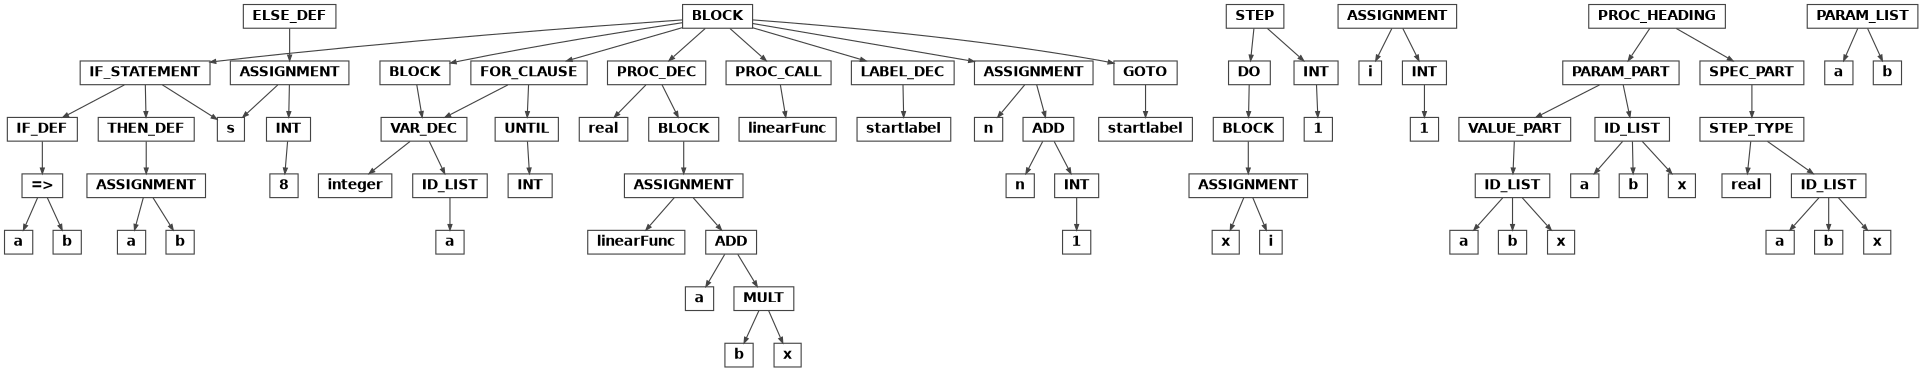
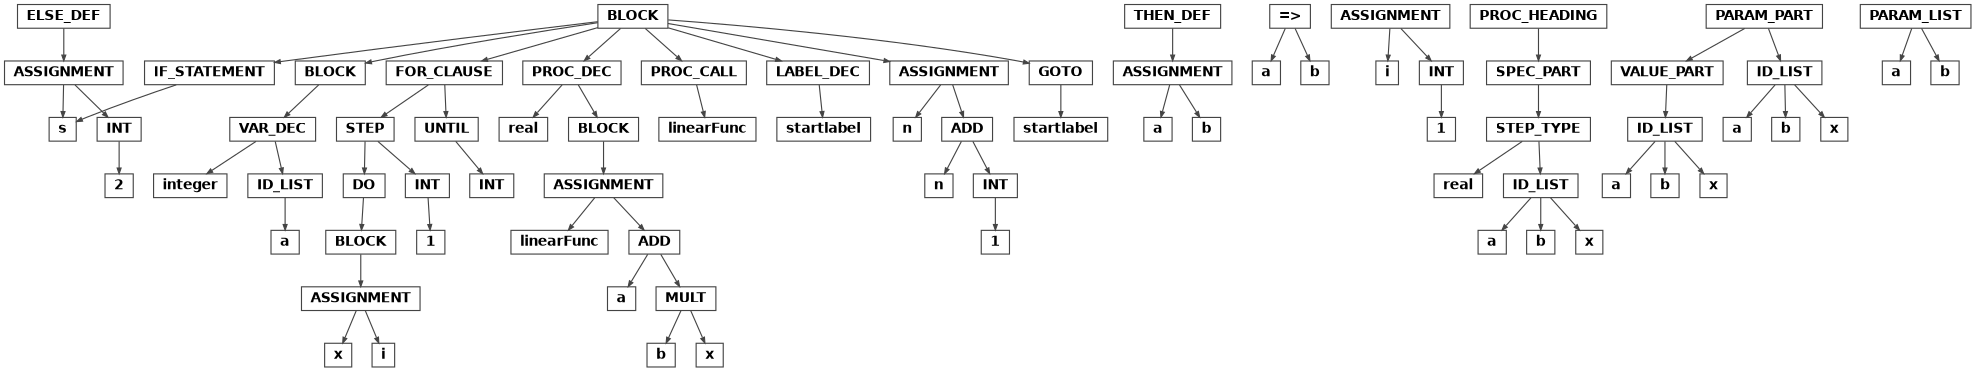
(1641, 42) -> none
(146, 98) -> none
(479, 100) -> (407, 99)
(42, 129) -> none
(284, 186) -> (119, 186)
